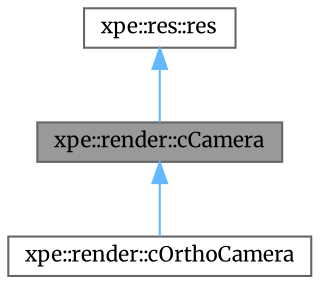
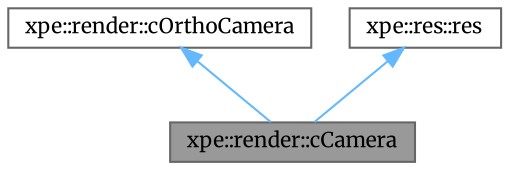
(160, 210) -> (234, 92)
